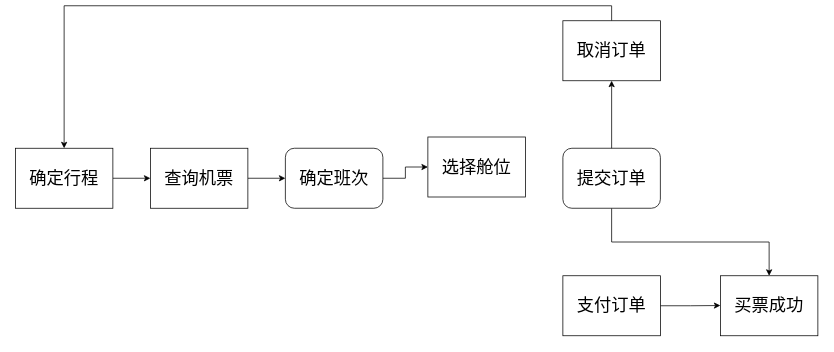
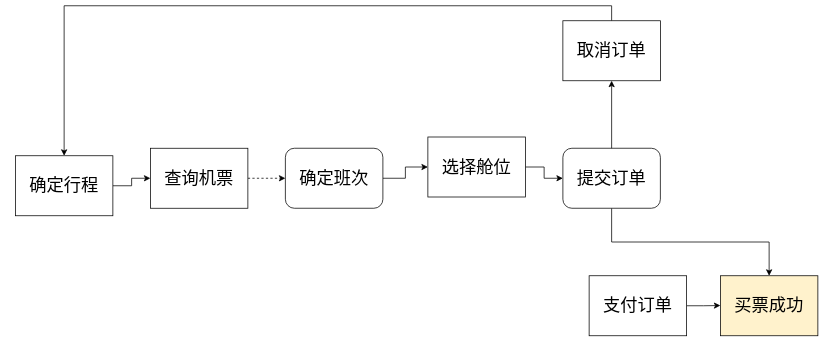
none -> (544, 177)
(64, 178) -> (64, 186)
(263, 178) -> (263, 178)
(612, 306) -> (638, 306)
(769, 306) -> (769, 306)
